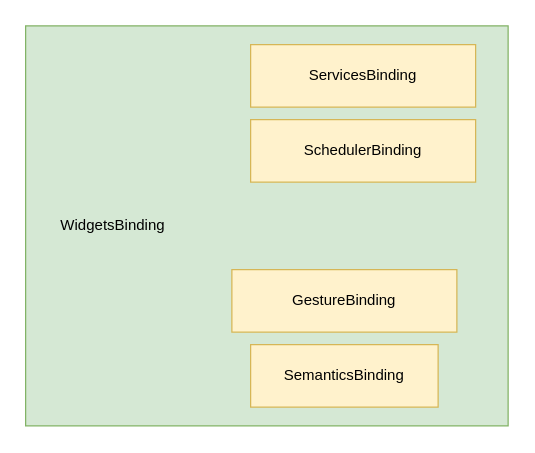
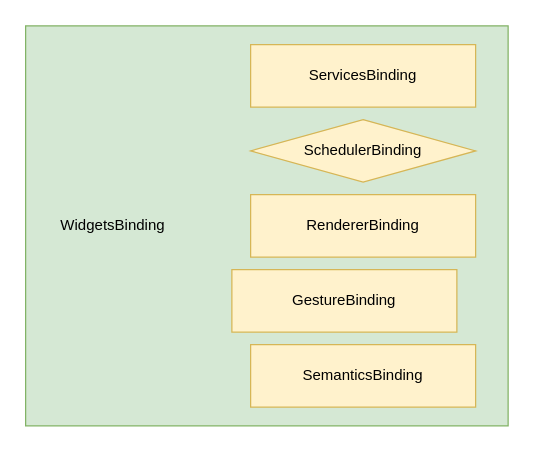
(363, 151) -> (363, 151)
none -> (363, 226)
(344, 376) -> (363, 376)
